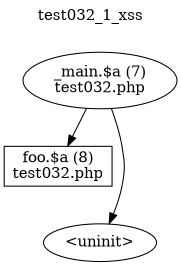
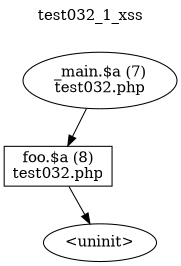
(124, 161) -> (77, 200)
